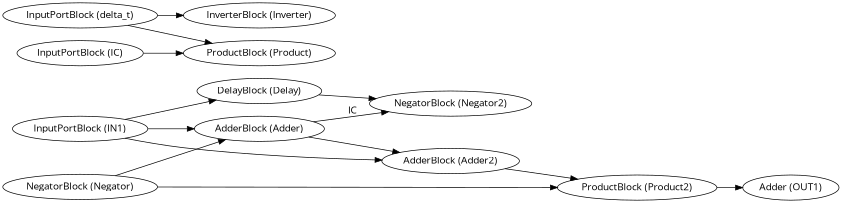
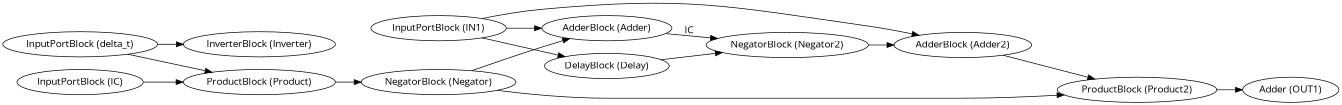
none -> (345, 82)
(351, 144) -> (878, 45)
